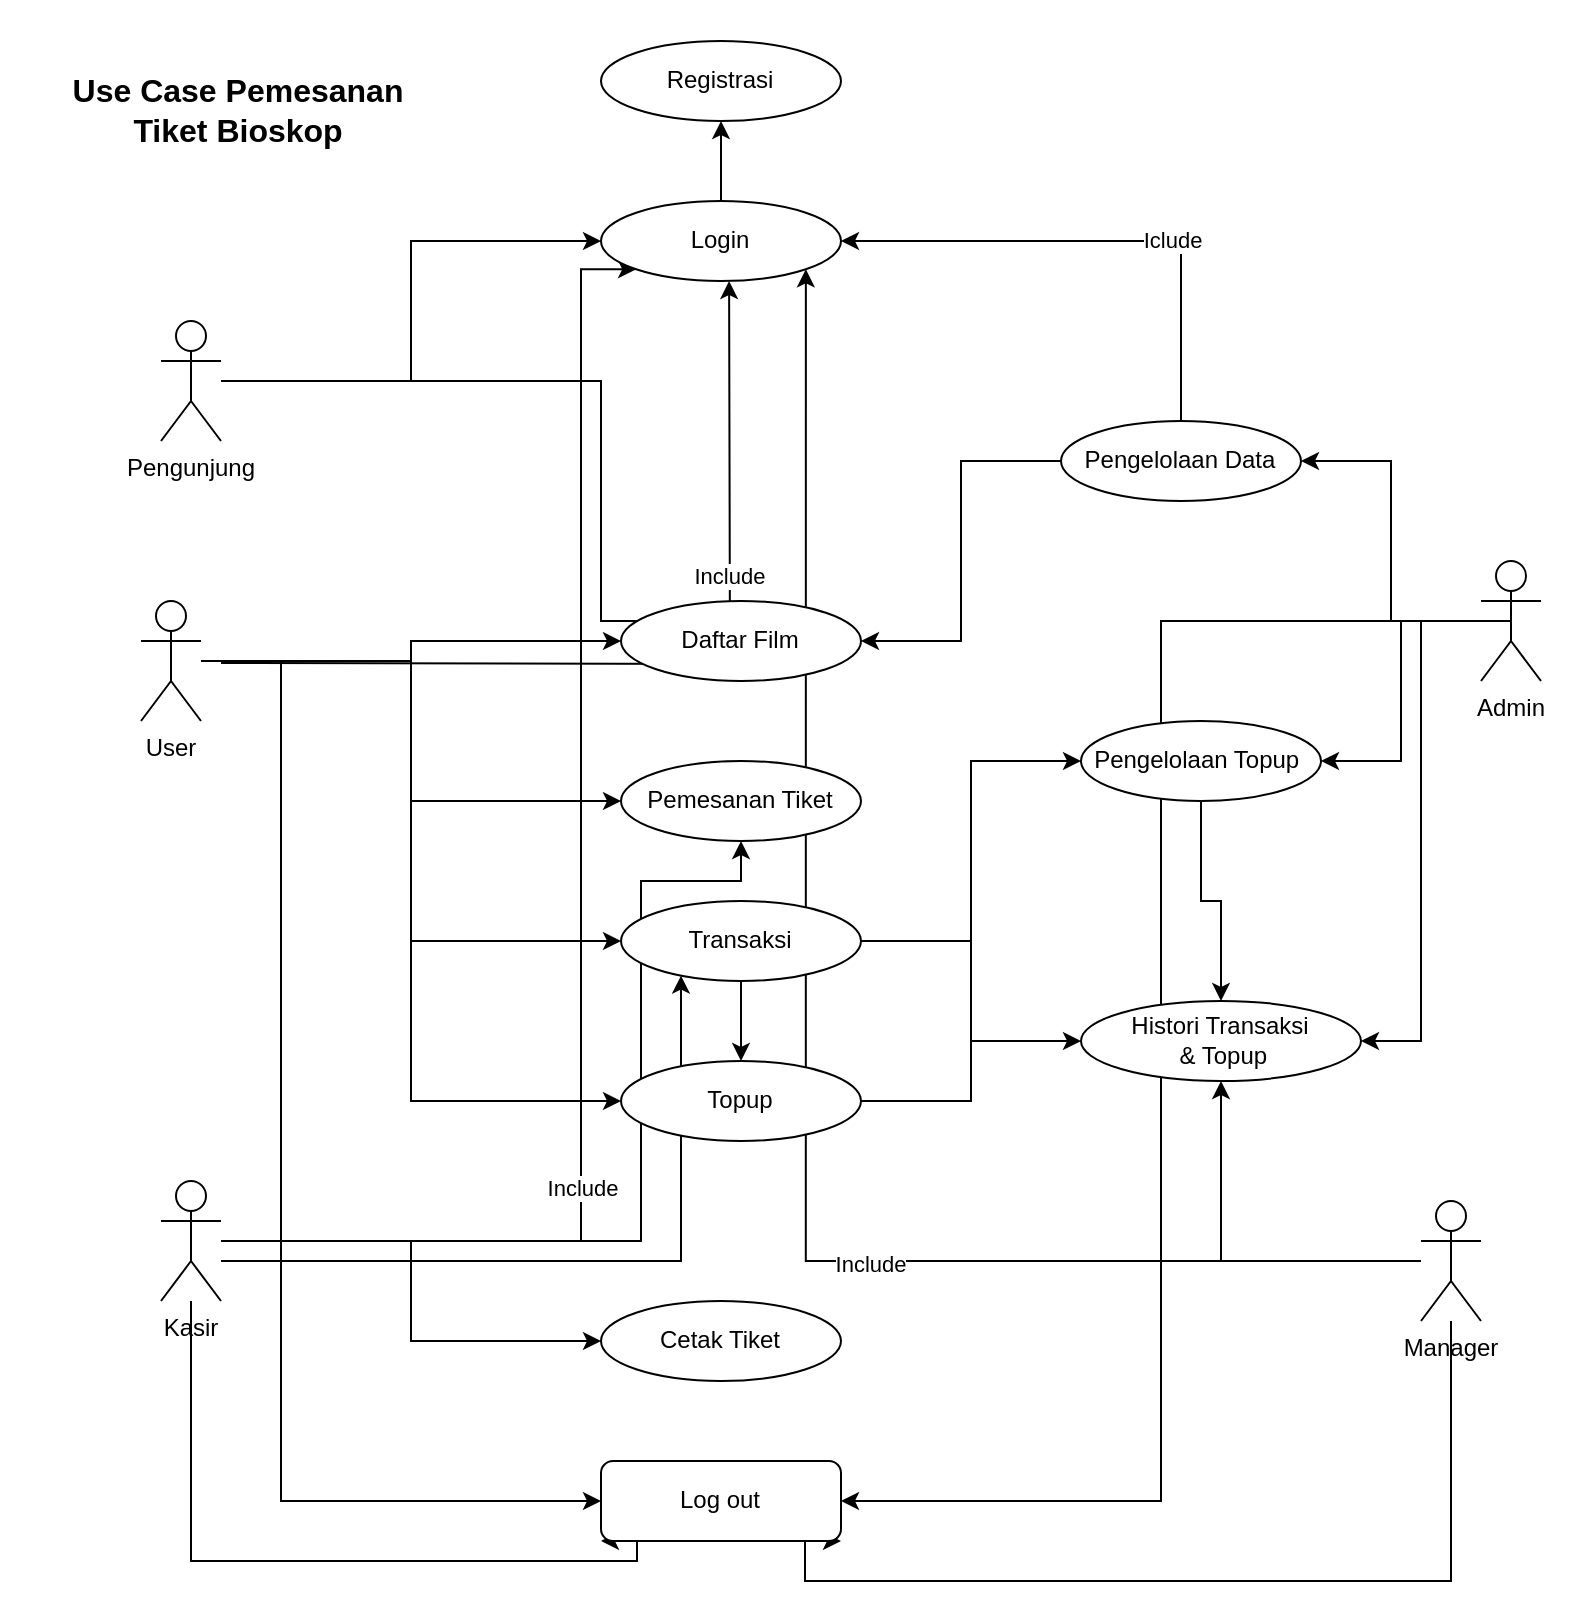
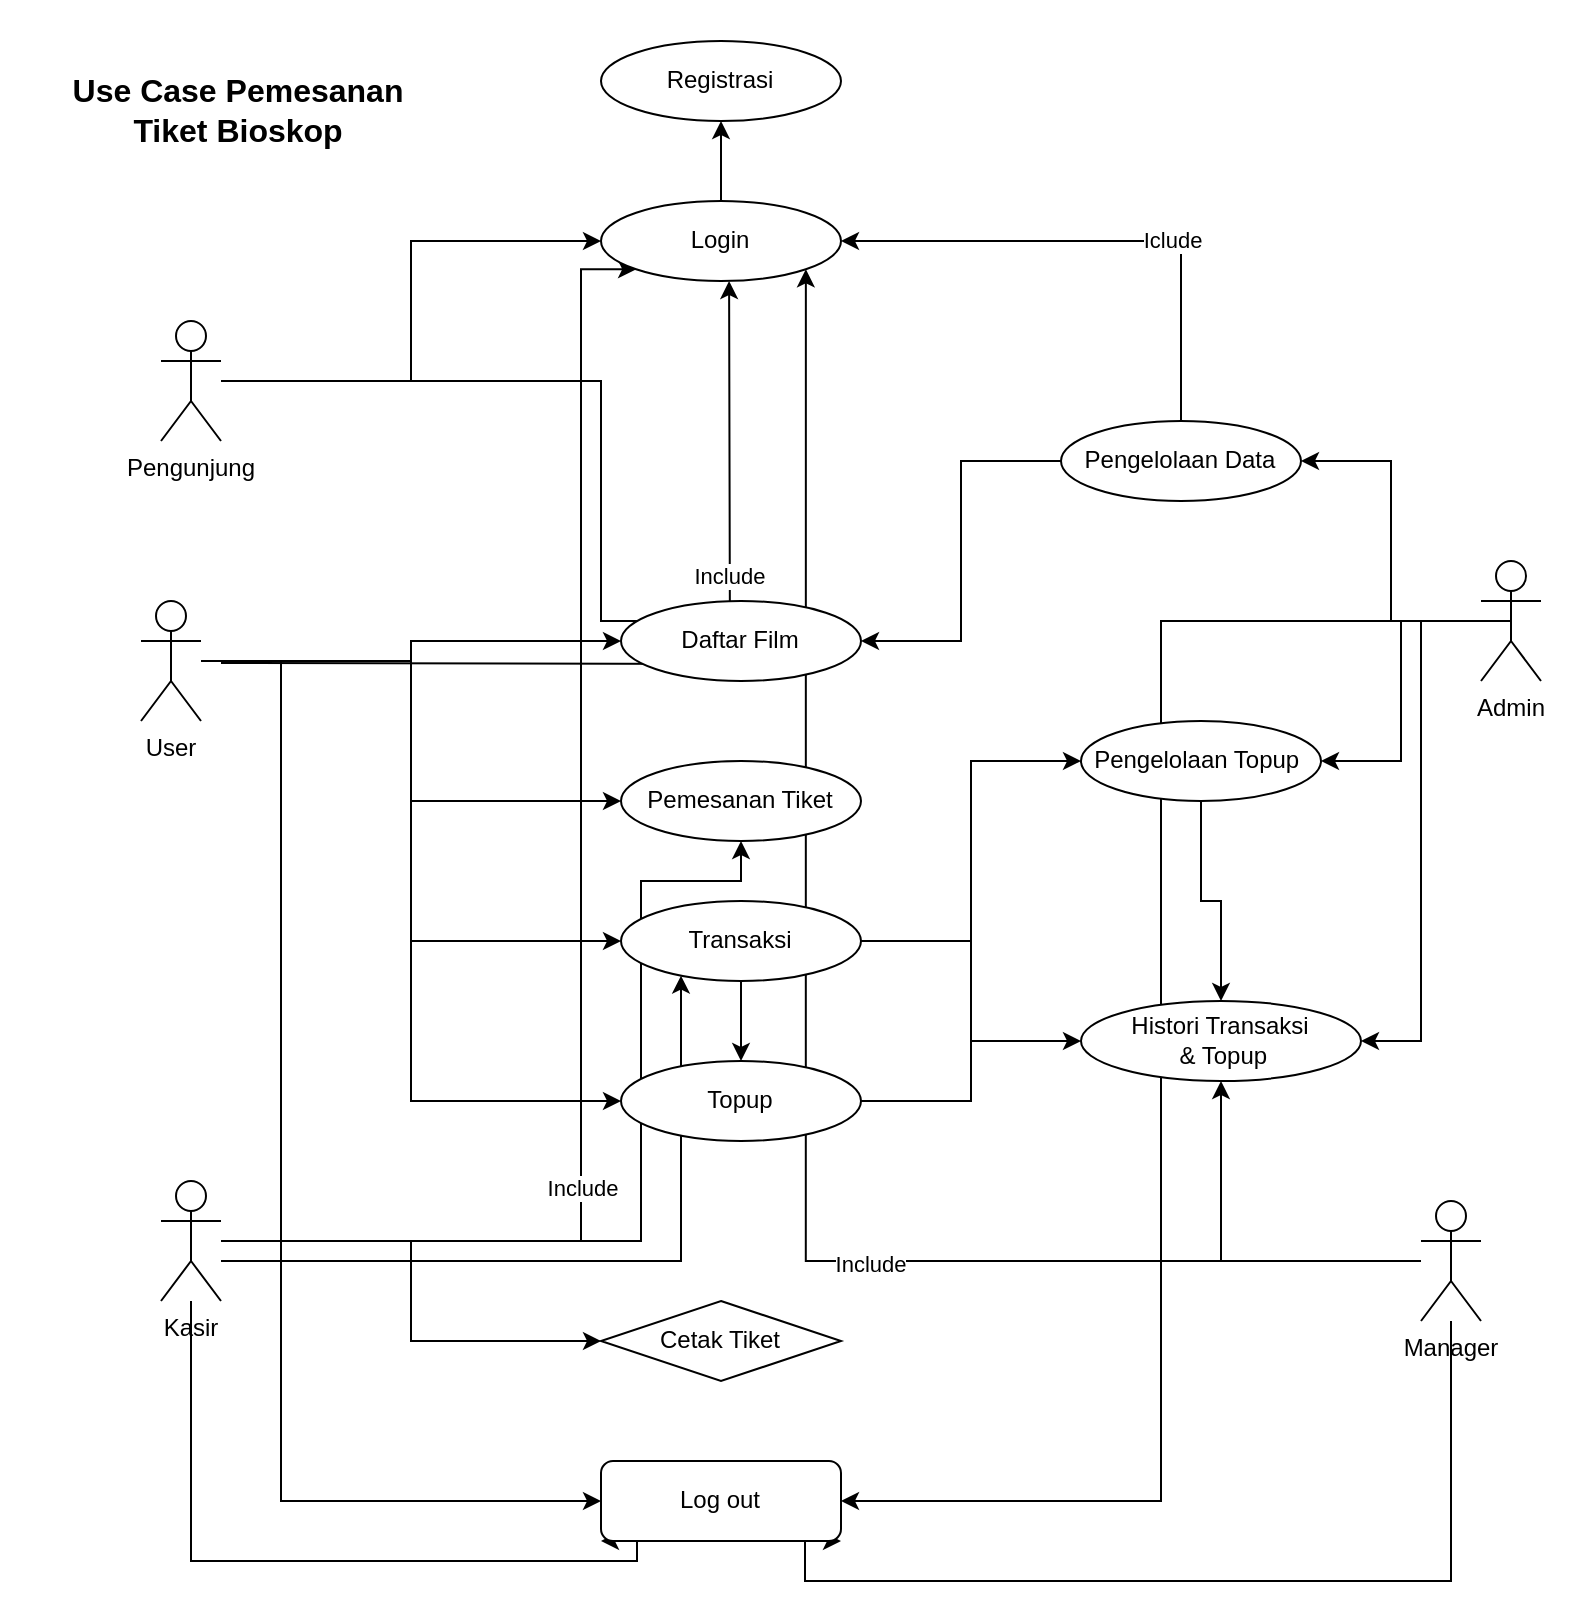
(721, 1341) -> (721, 1341)
